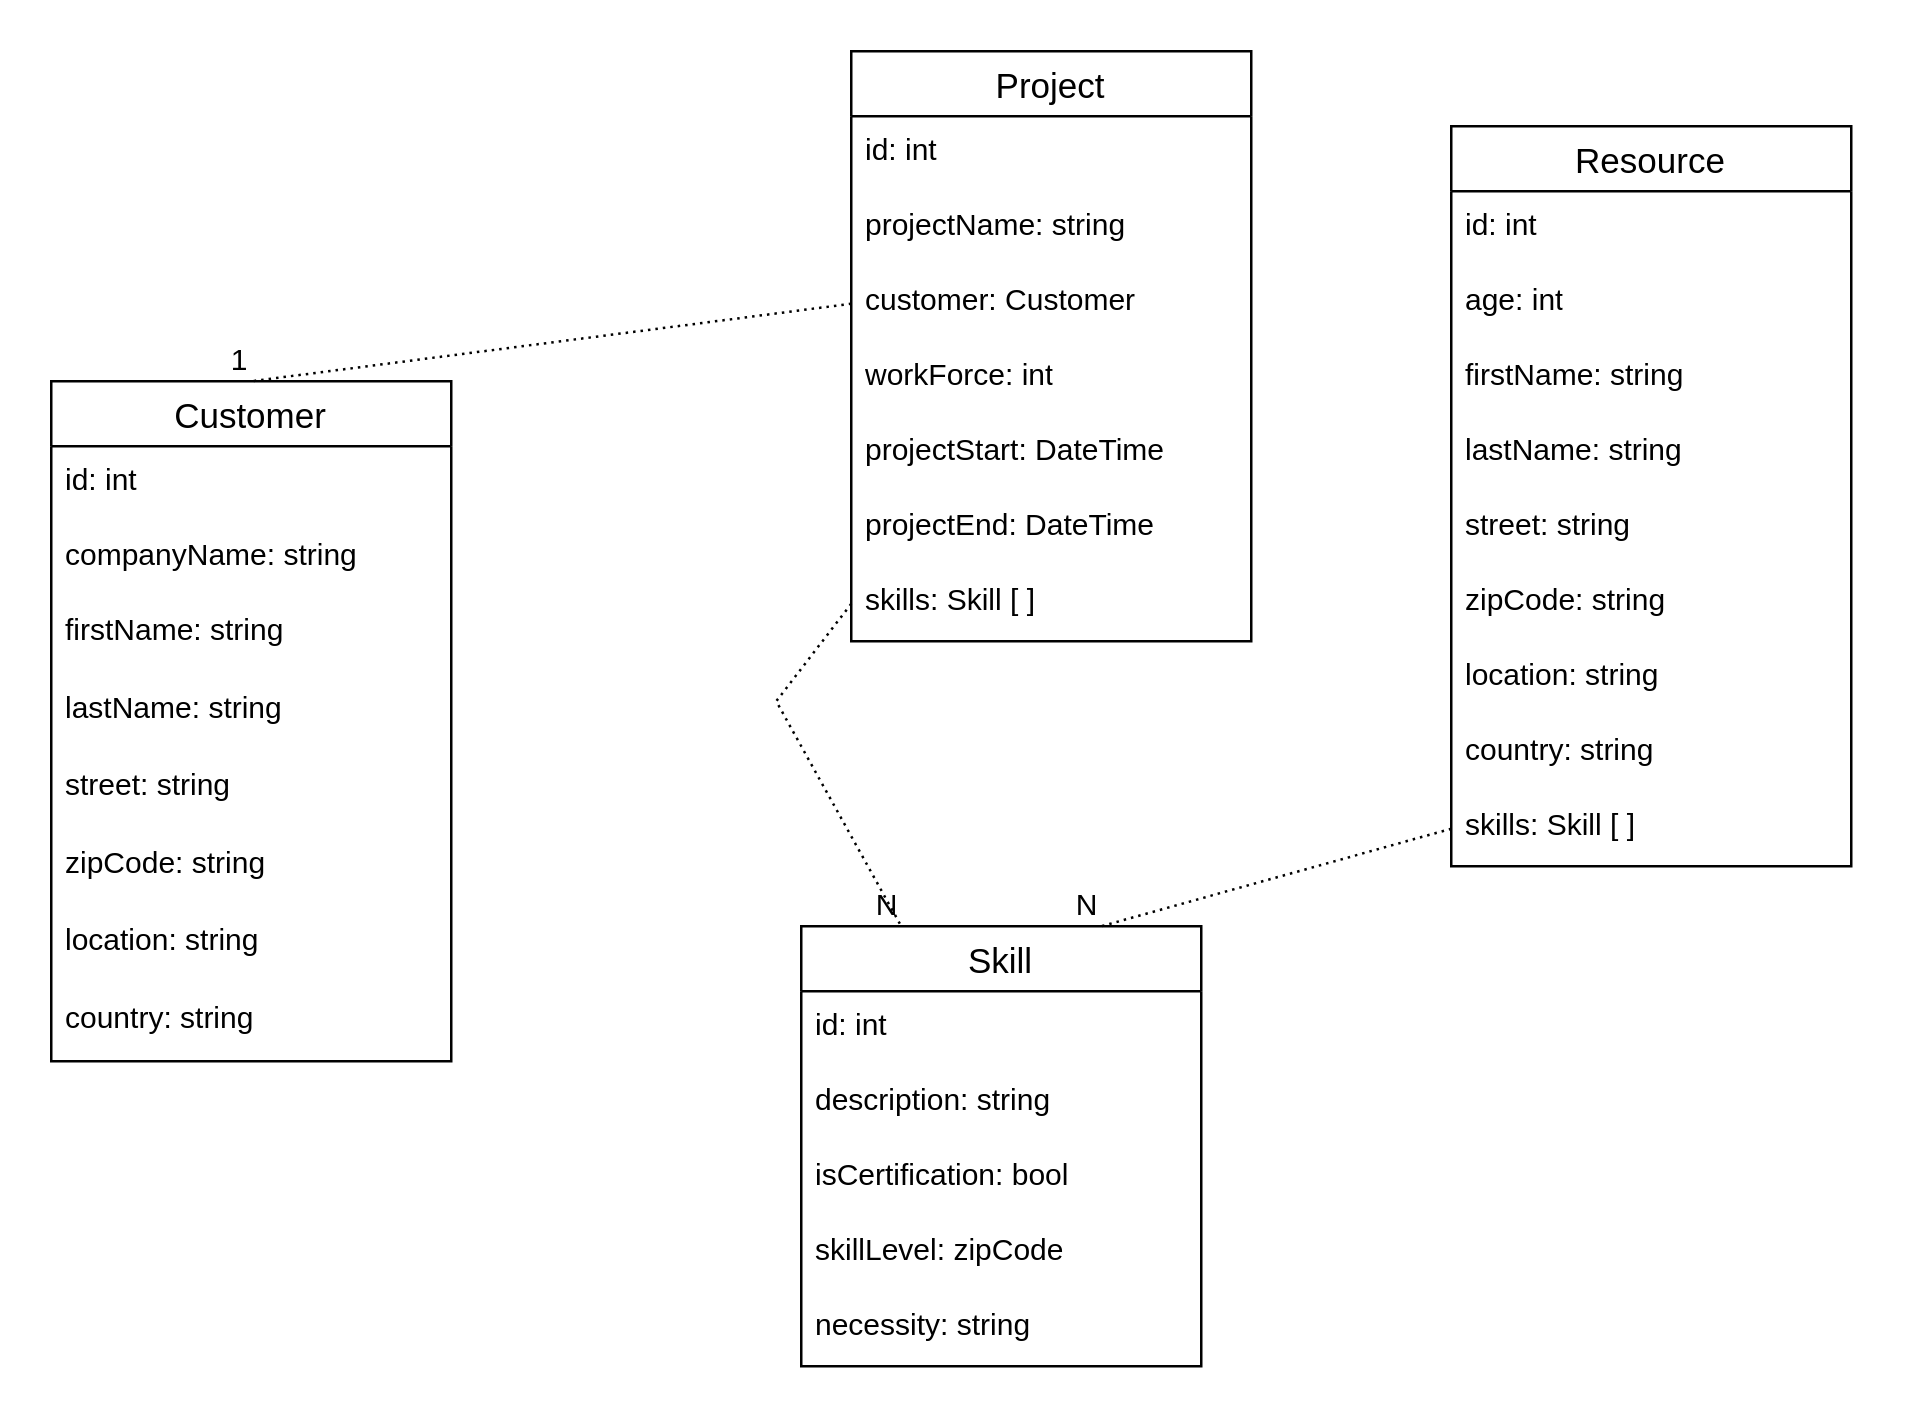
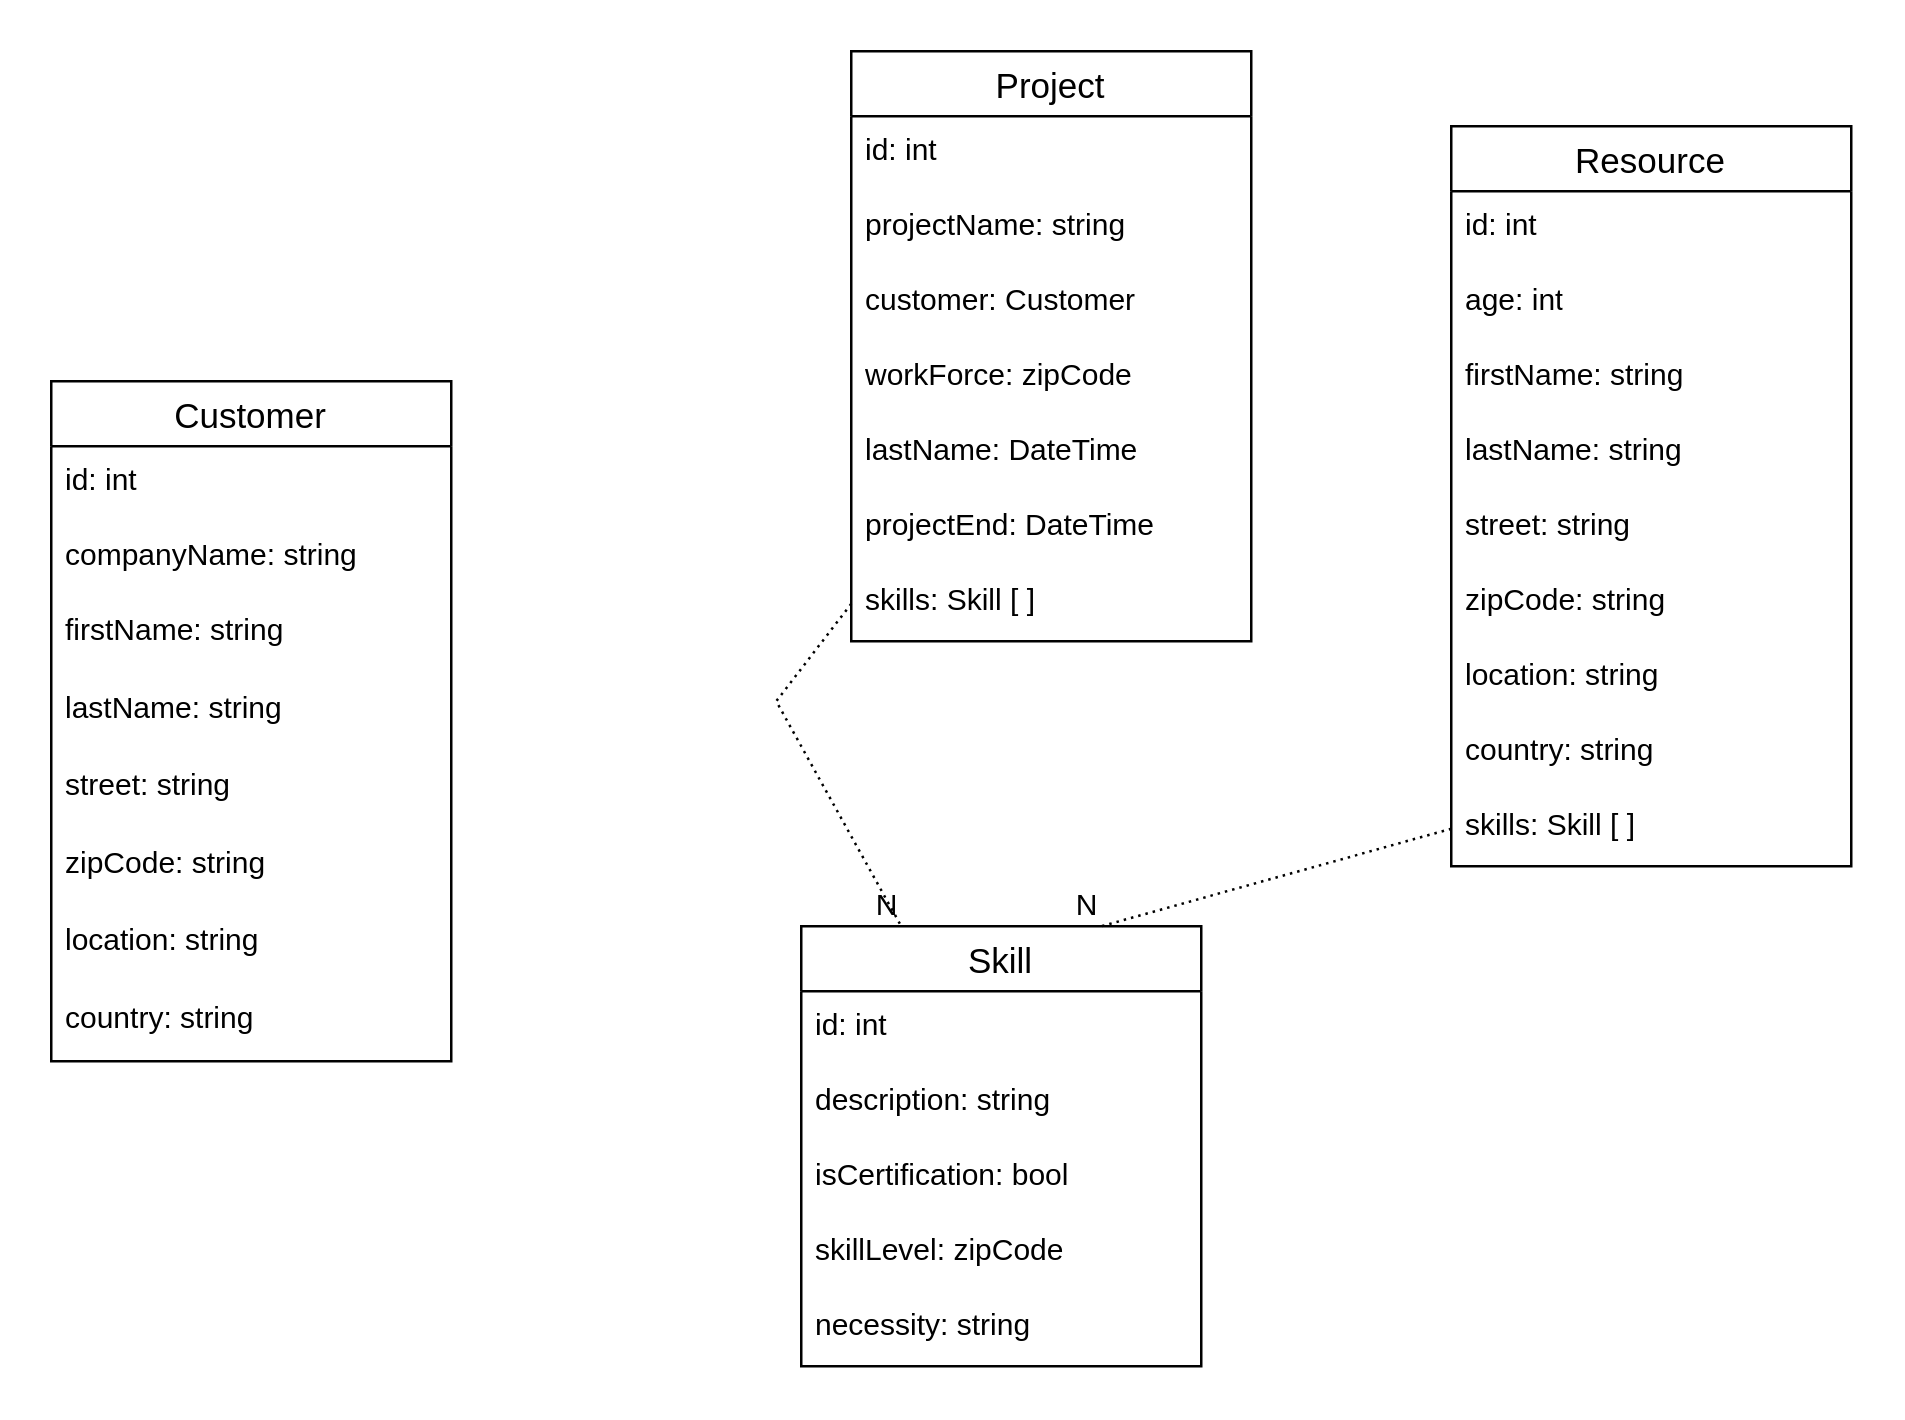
(550, 343) -> none
(972, 377) -> (1006, 377)
(1039, 452) -> (1002, 452)
